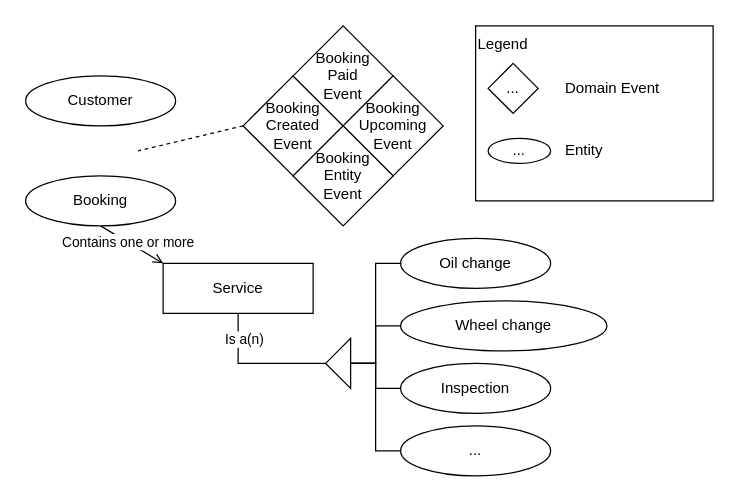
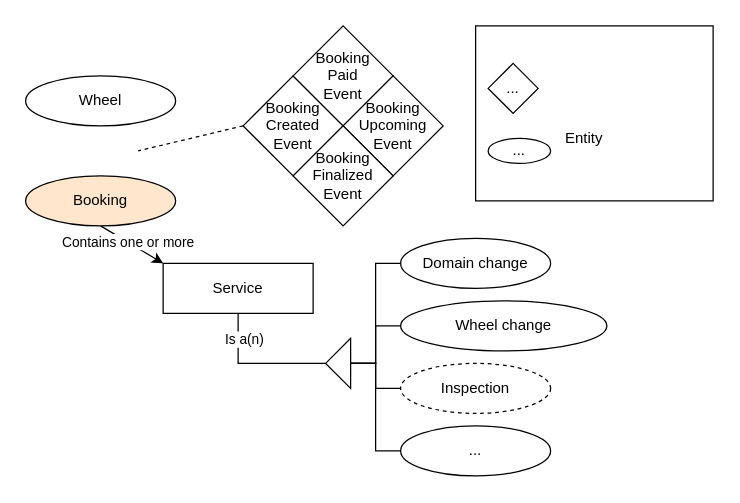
(532, 44) -> none
(619, 88) -> none
(101, 101) -> (101, 101)
(601, 151) -> (601, 138)
(343, 176) -> (343, 176)
(101, 201) -> (101, 201)
(156, 259) -> (155, 258)
(476, 263) -> (476, 263)
(476, 388) -> (476, 388)
